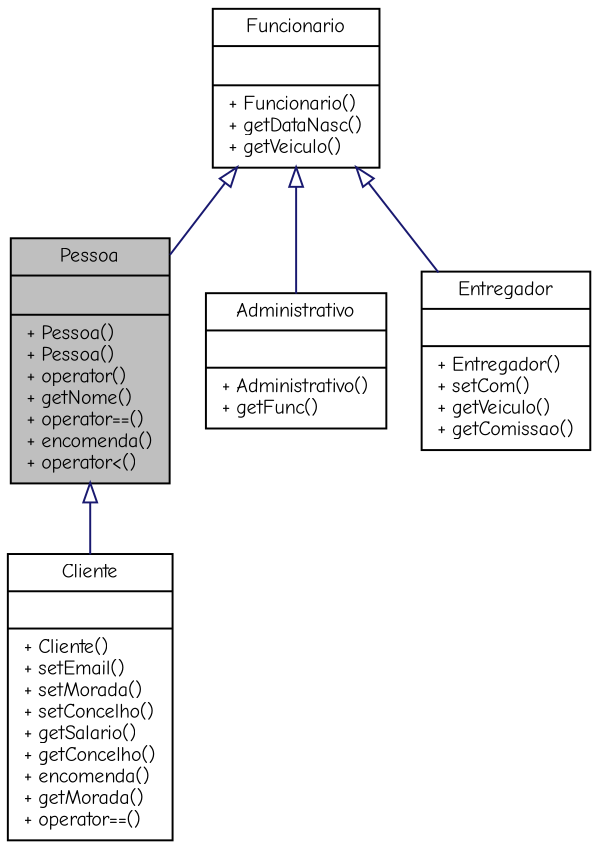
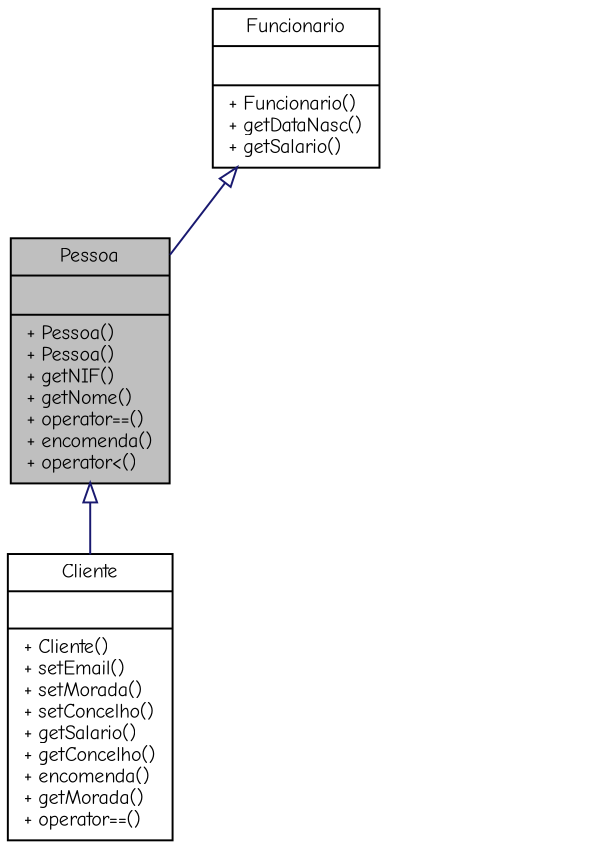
(285, 147) -> (285, 147)
(296, 361) -> none
(506, 361) -> none
(77, 377) -> (72, 377)
